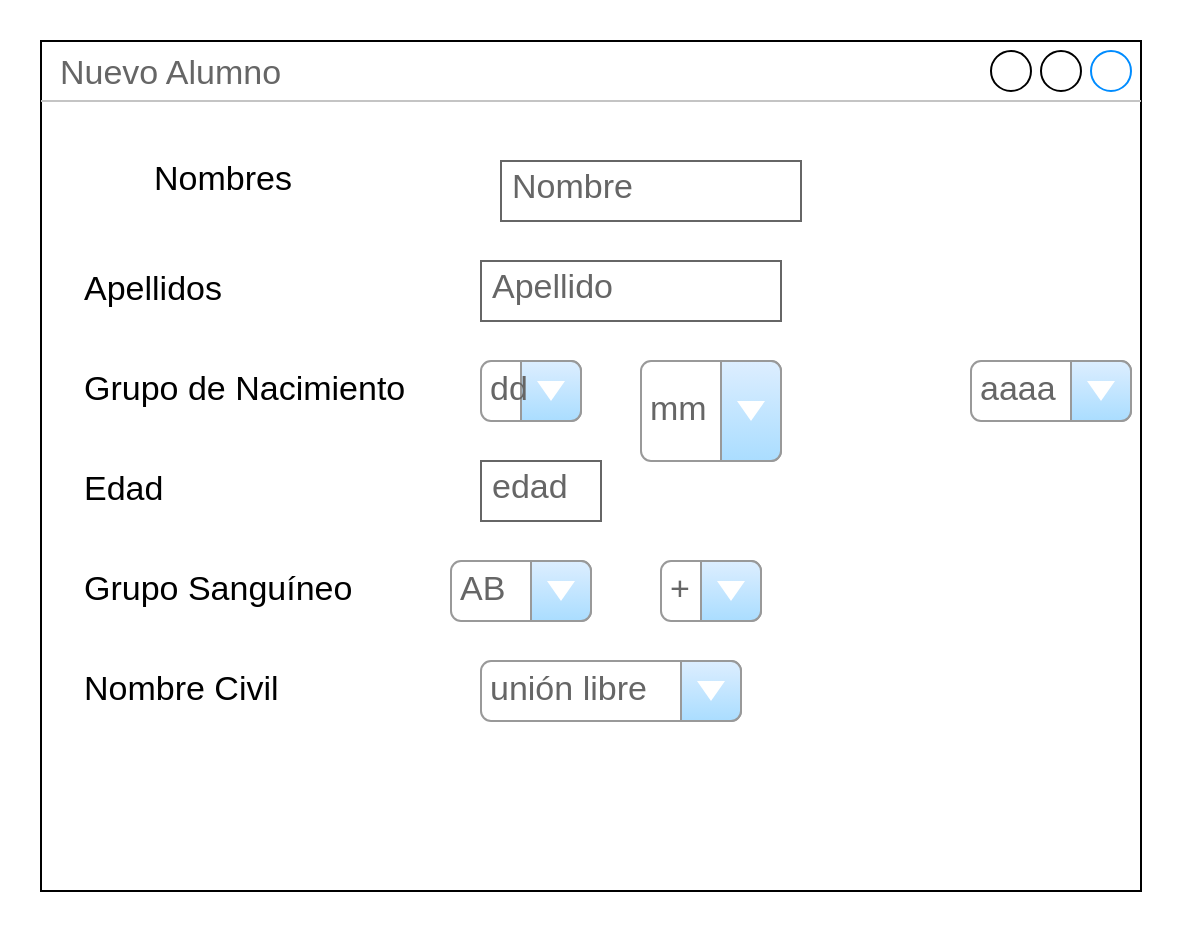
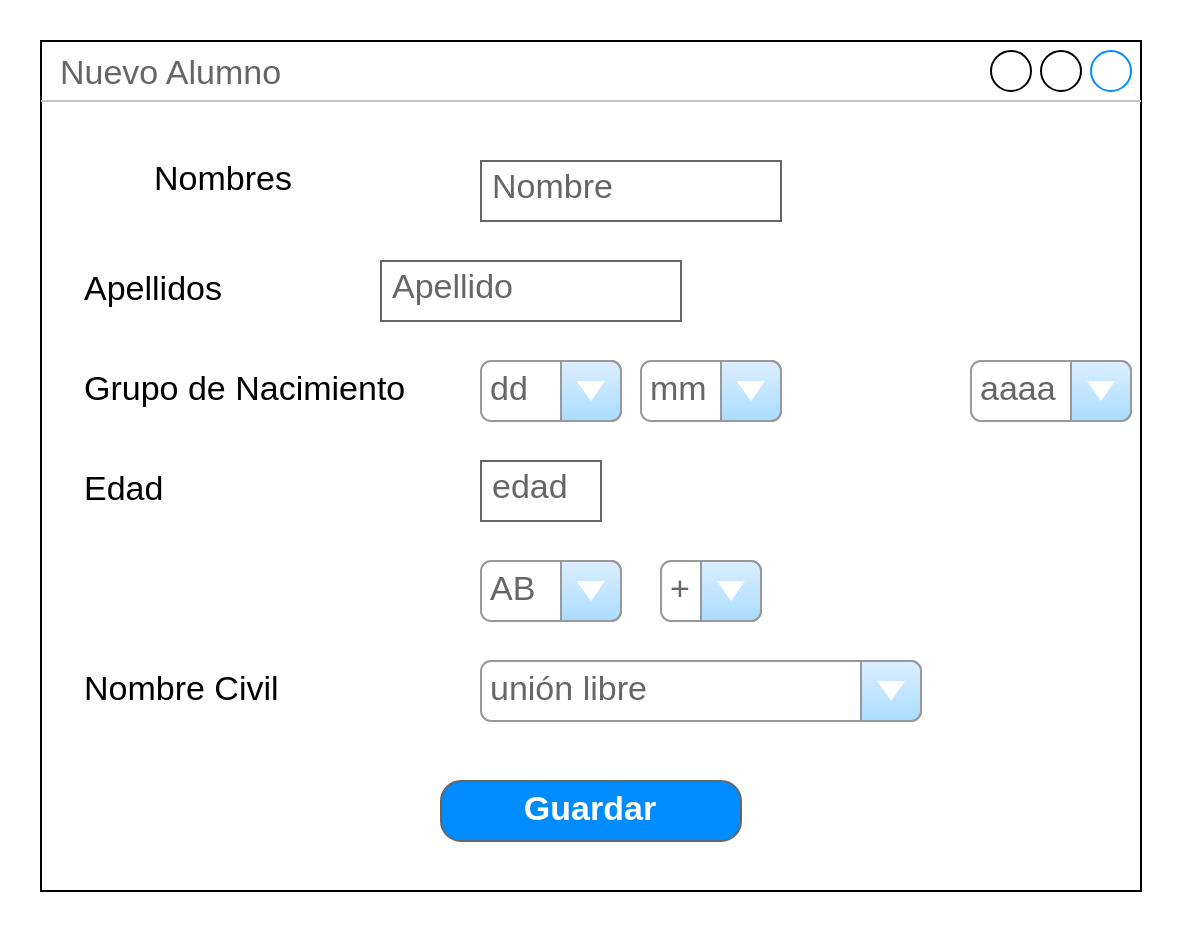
(651, 191) -> (631, 191)
(631, 291) -> (531, 291)
(531, 391) -> (551, 391)
(711, 411) -> (711, 391)
(221, 591) -> none
(521, 591) -> (551, 591)
(611, 691) -> (701, 691)
none -> (591, 811)
